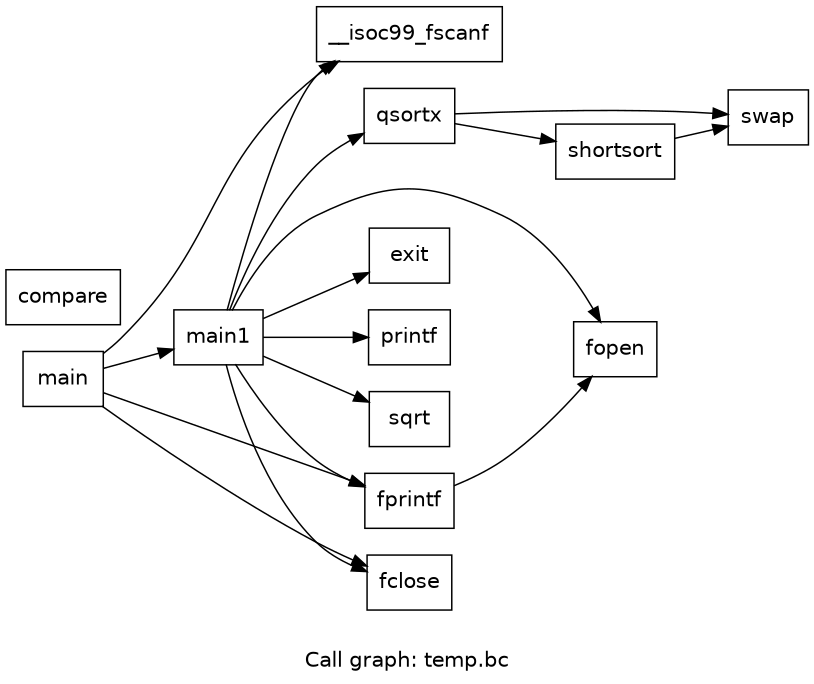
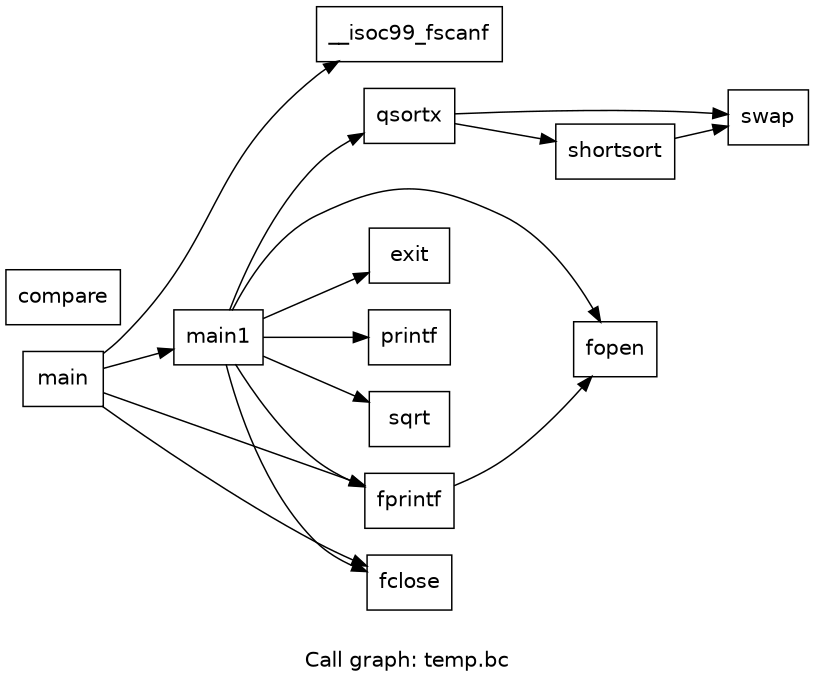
(265, 186) -> none
